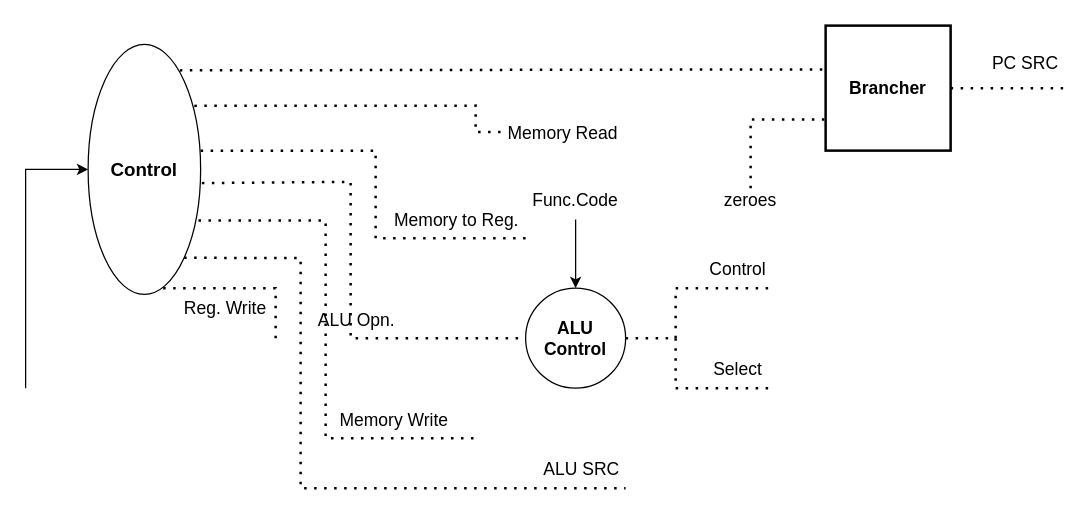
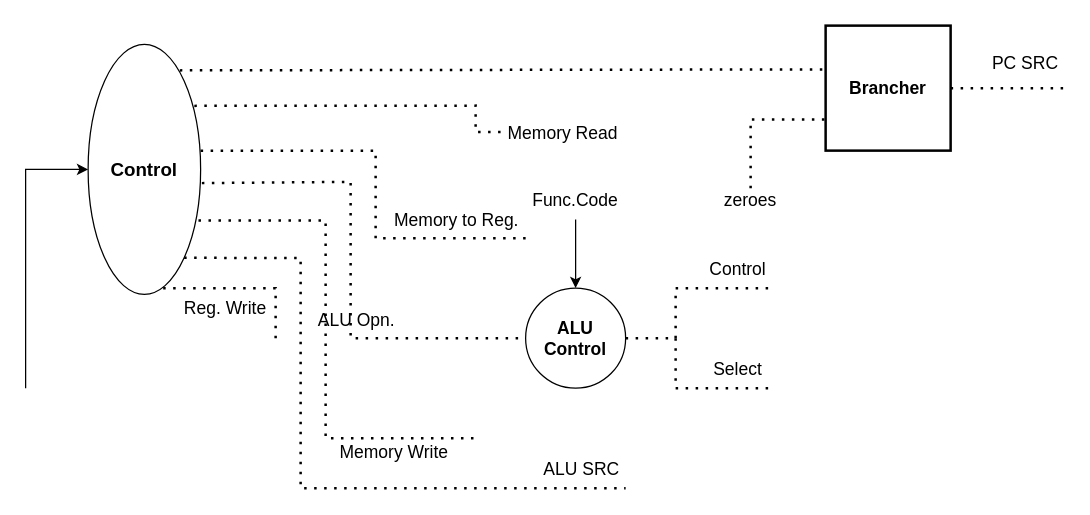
(394, 419) -> (394, 451)
